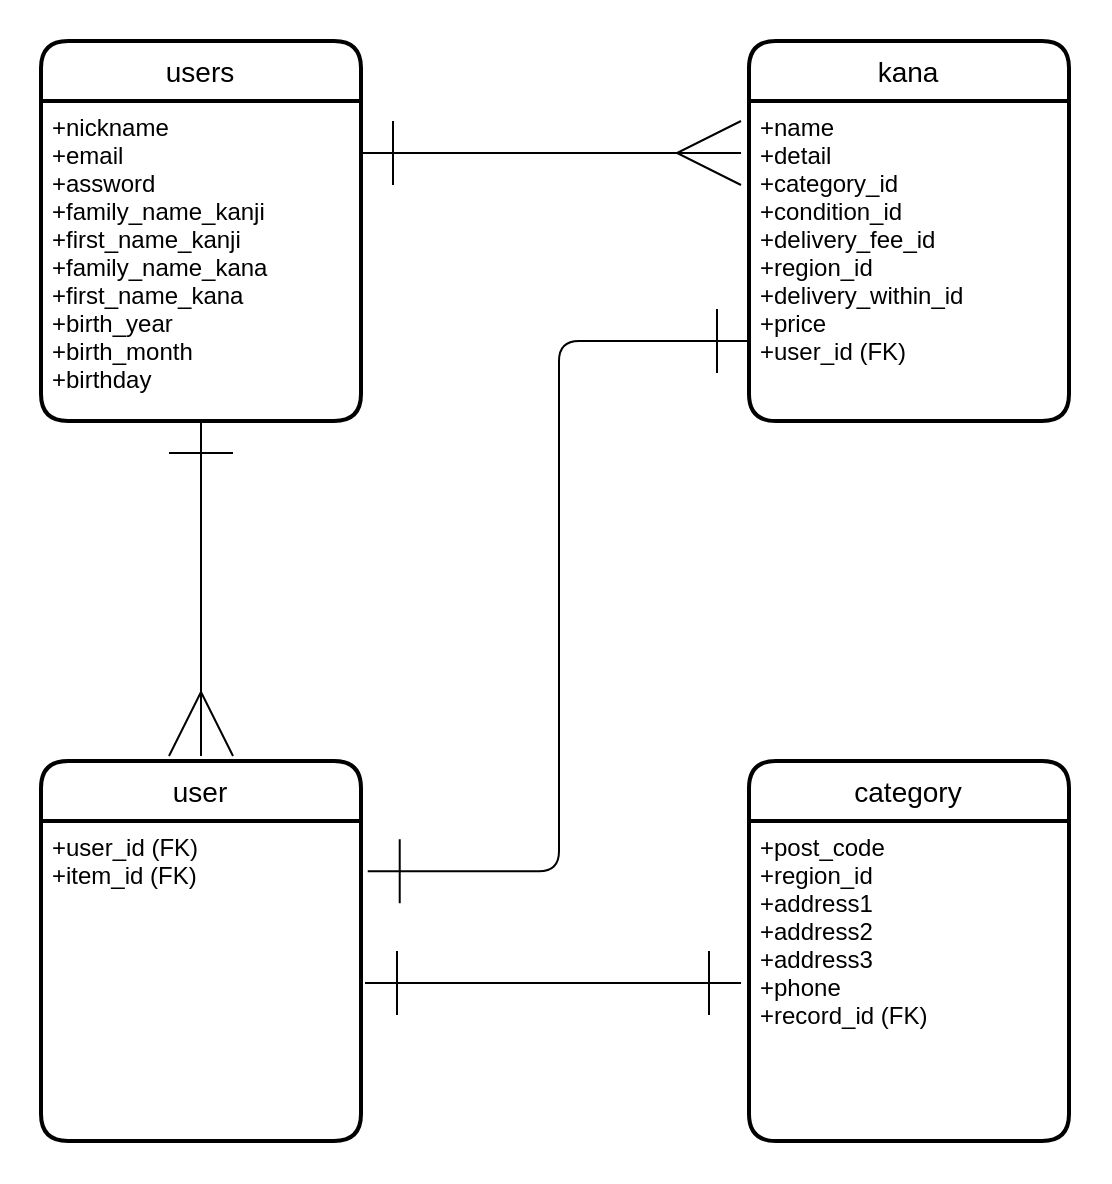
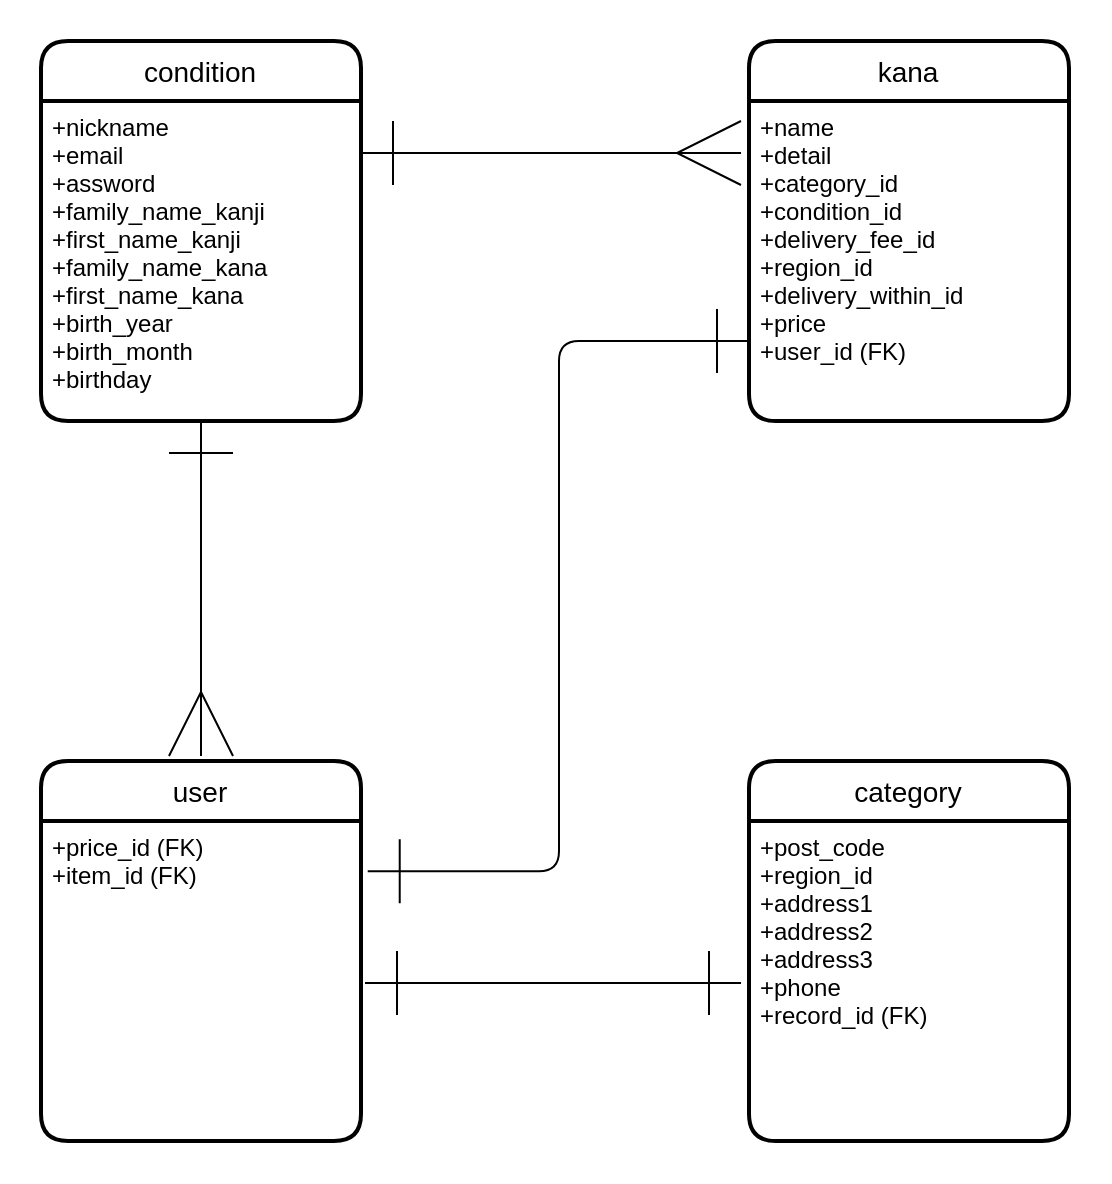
(200, 73) -> (200, 73)
(133, 848) -> (137, 848)
